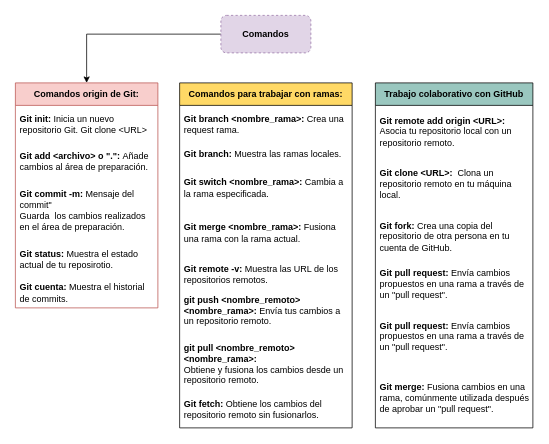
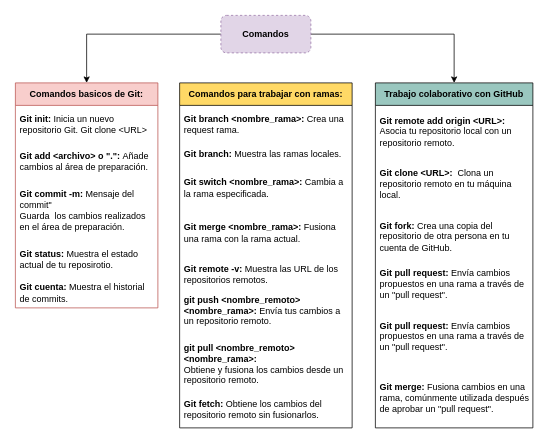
none -> (453, 34)
(87, 94) -> (87, 94)
